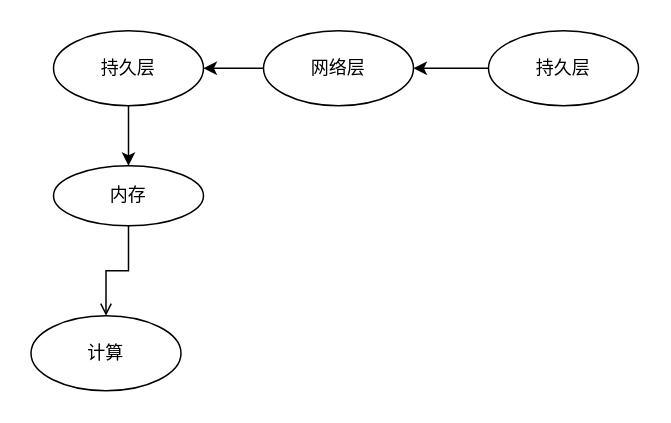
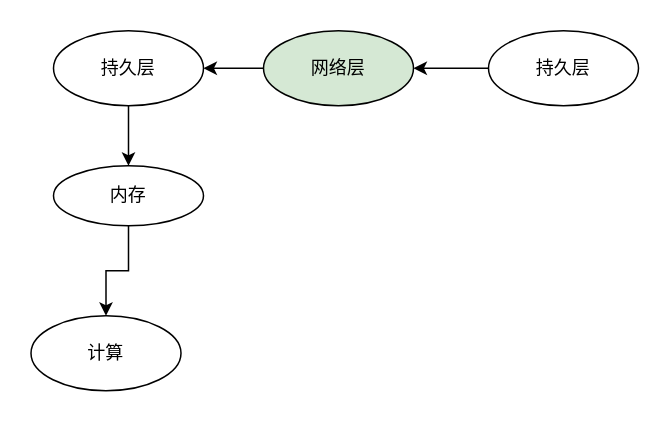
(338, 68) -> (338, 68)
(106, 306) -> (106, 304)
